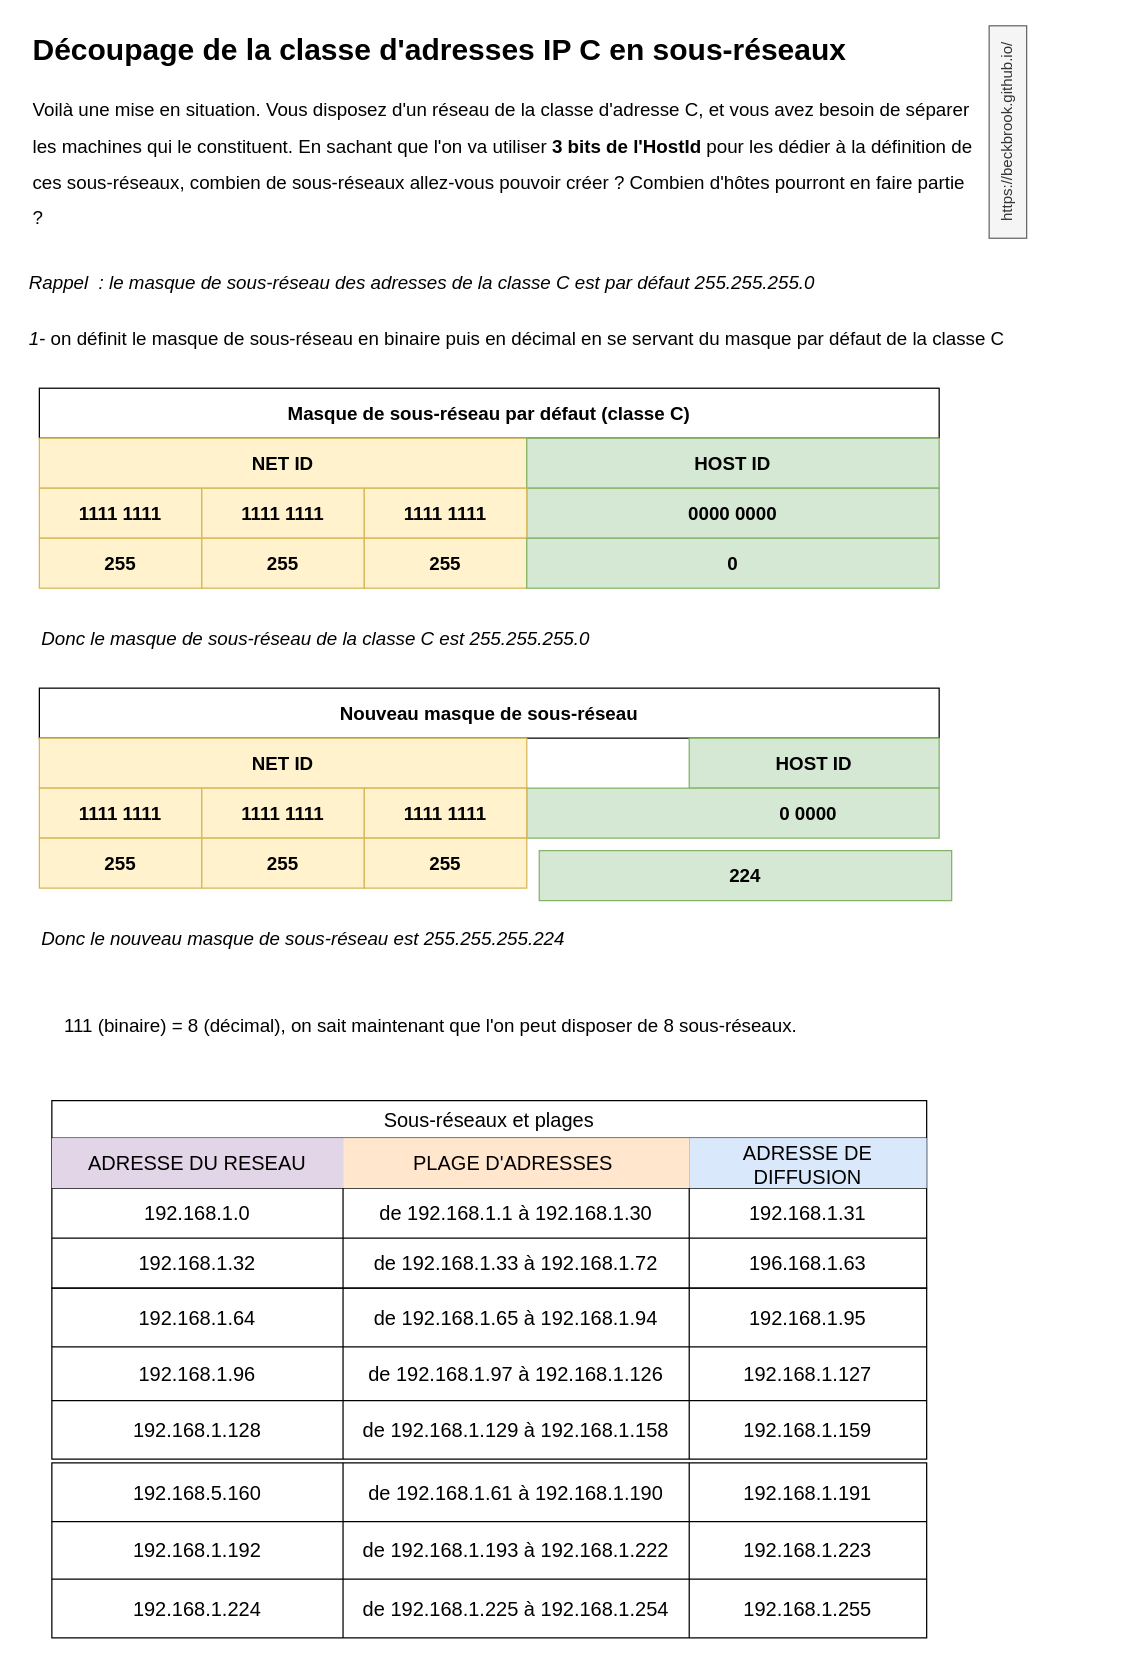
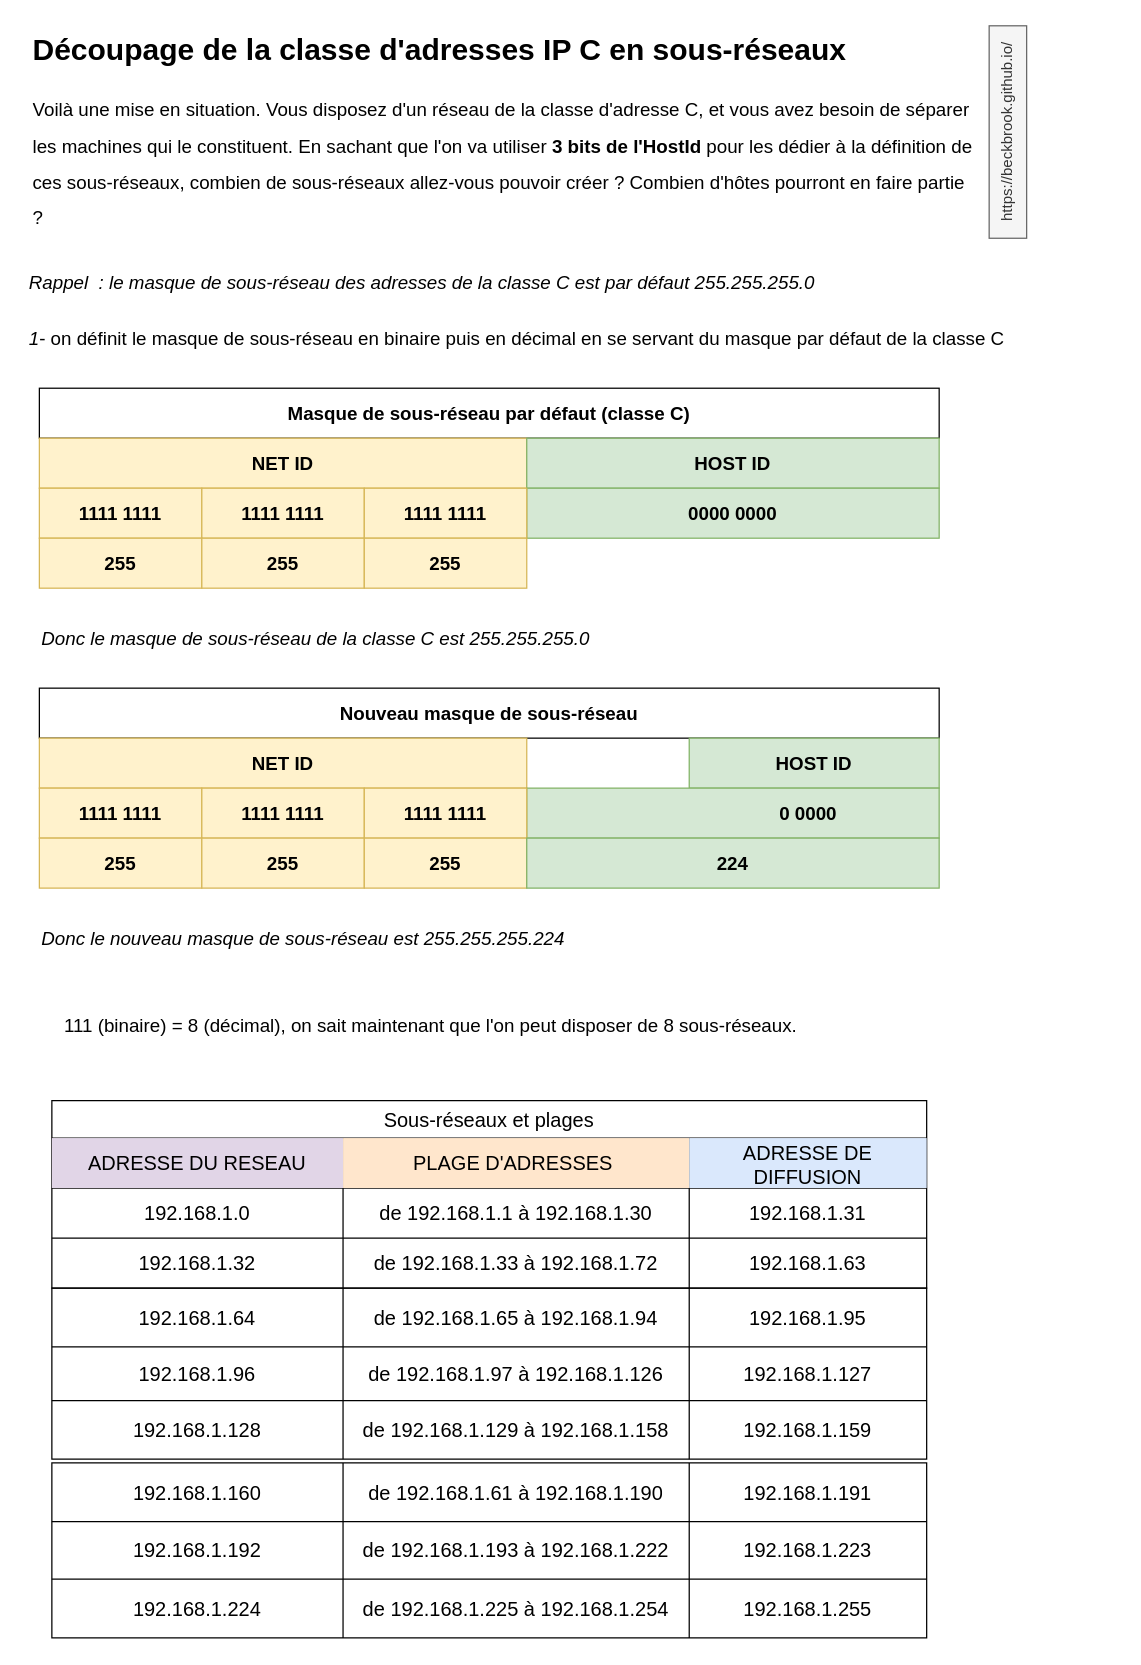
(733, 563) -> none
(746, 876) -> (733, 863)
(808, 1263) -> (808, 1263)
(198, 1493) -> (198, 1493)
